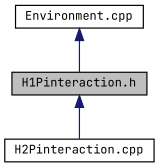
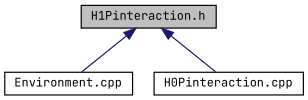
(79, 56) -> (104, 54)
(79, 150) -> (229, 84)
